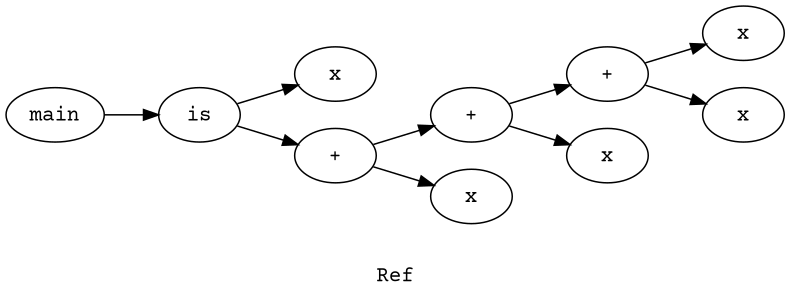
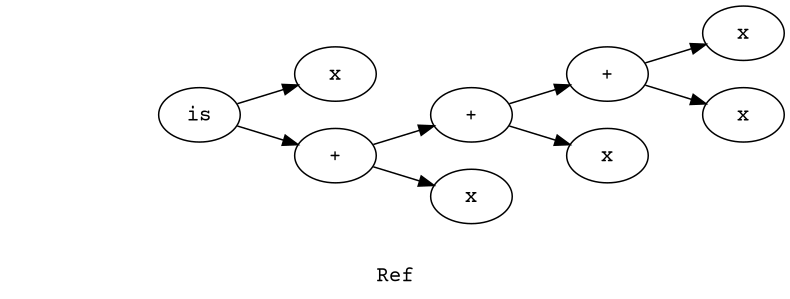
(55, 115) -> none
